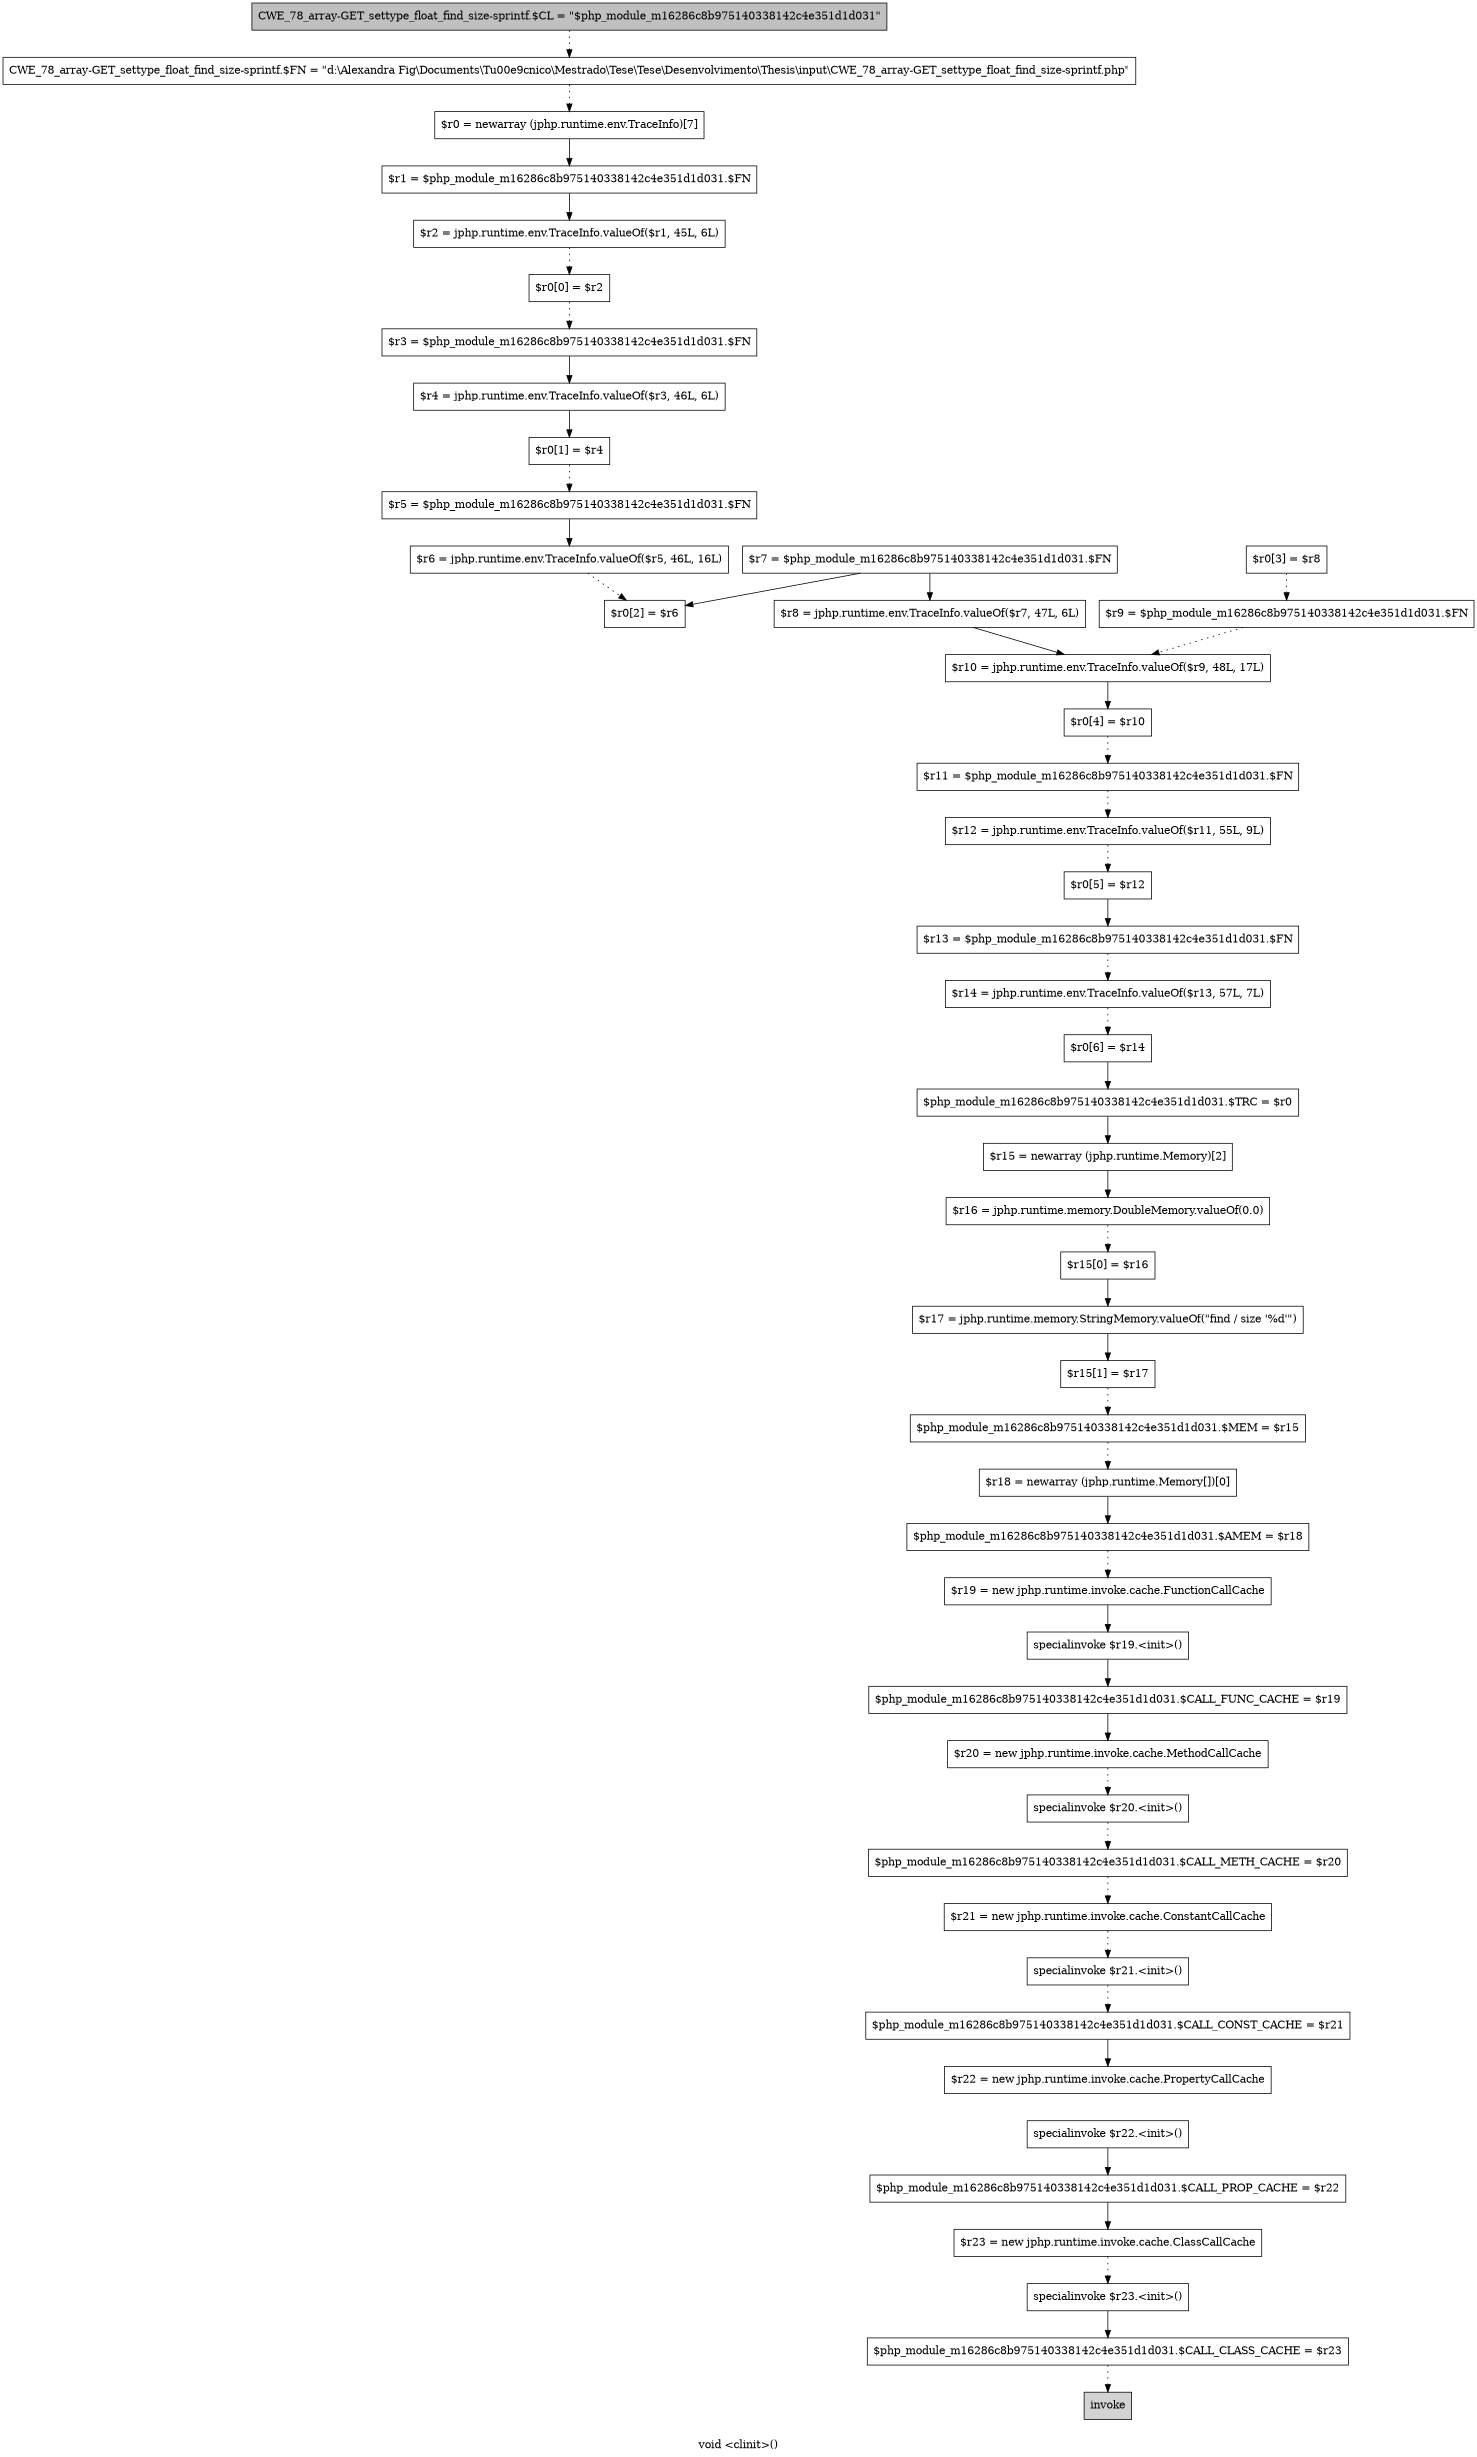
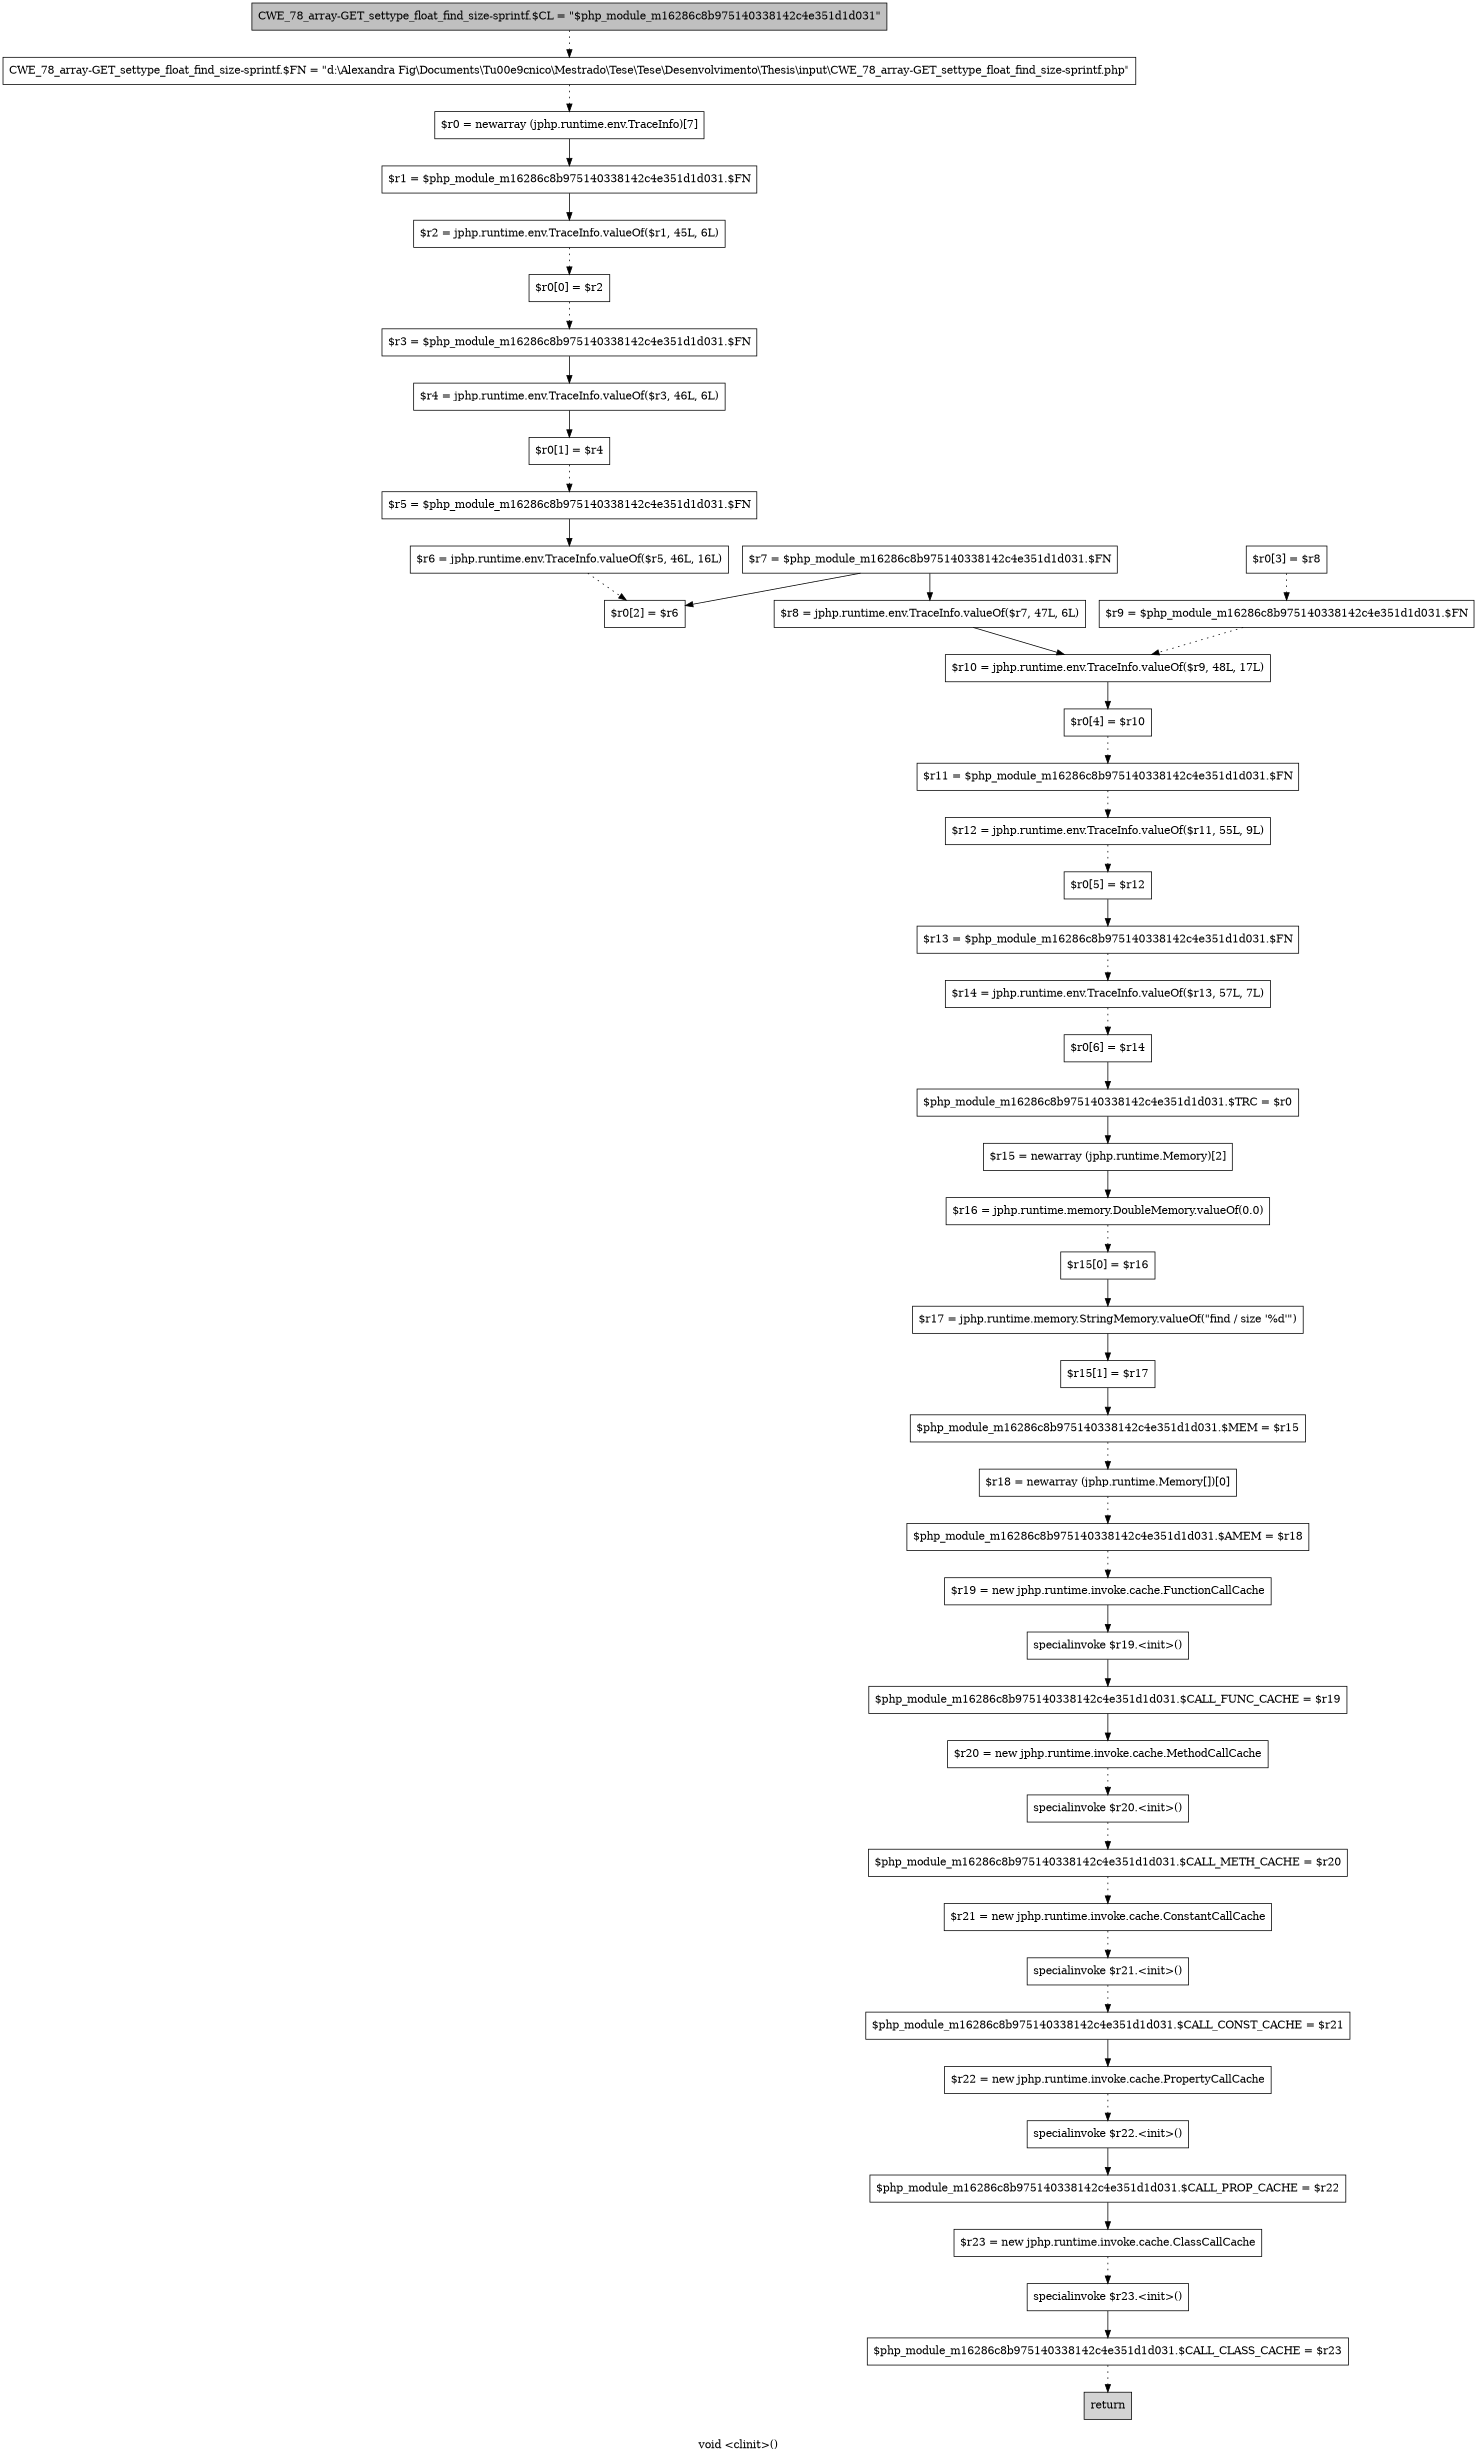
(1108, 1398) -> (1108, 1398)
(1108, 1506) -> (1108, 1506)
none -> (1108, 2103)
(1108, 2406) -> (1108, 2406)
